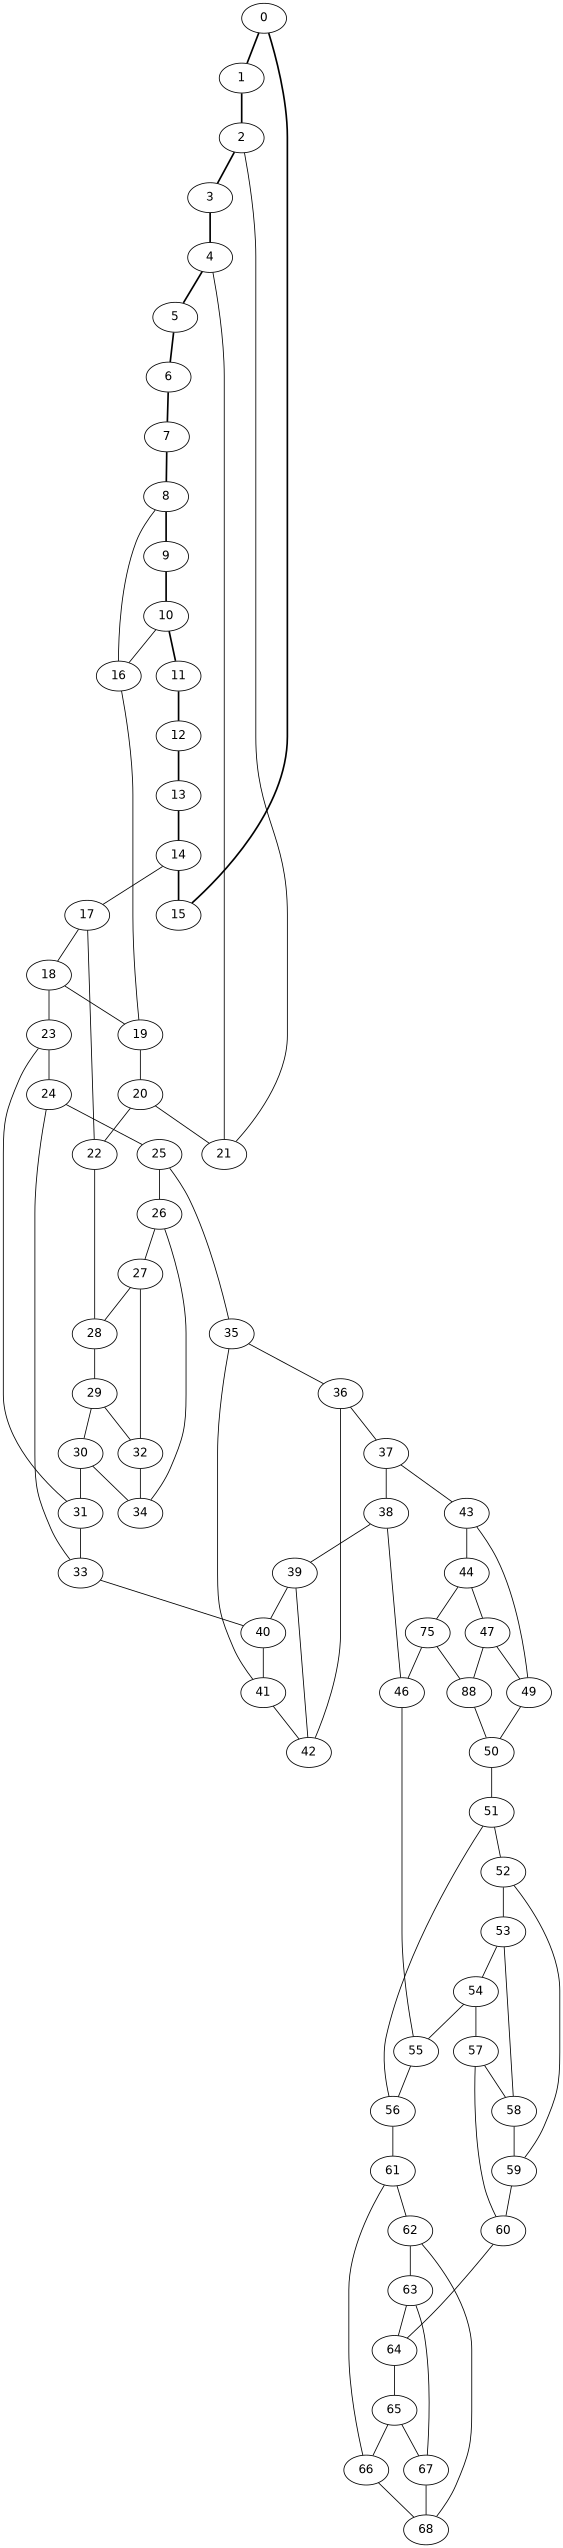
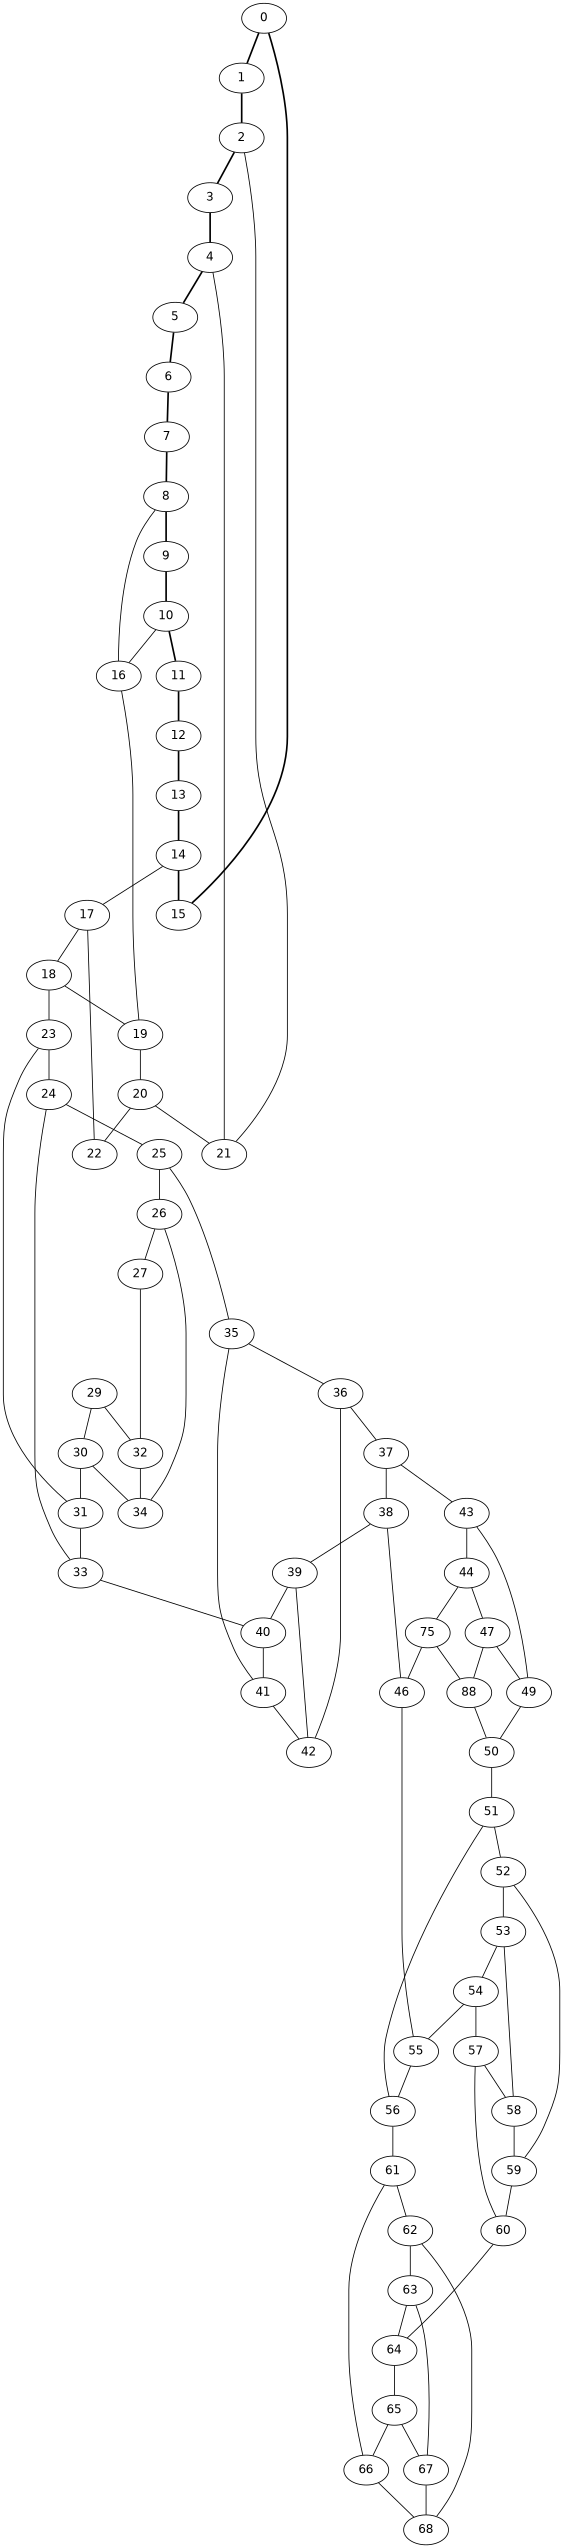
(95, 1334) -> none
